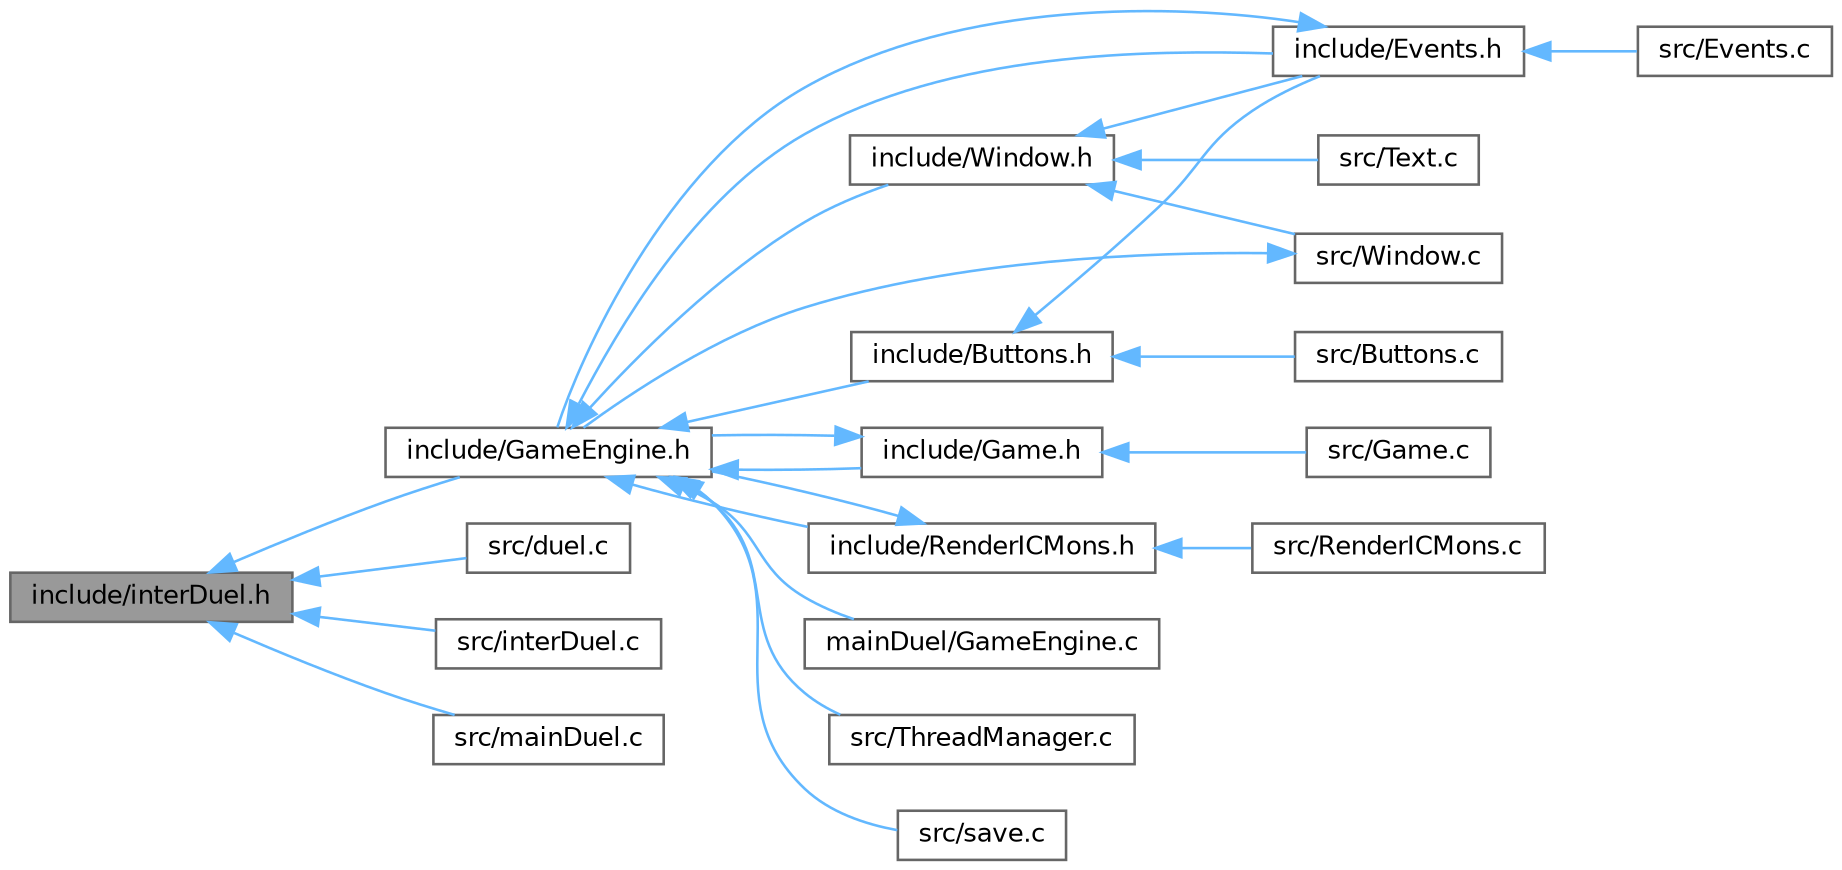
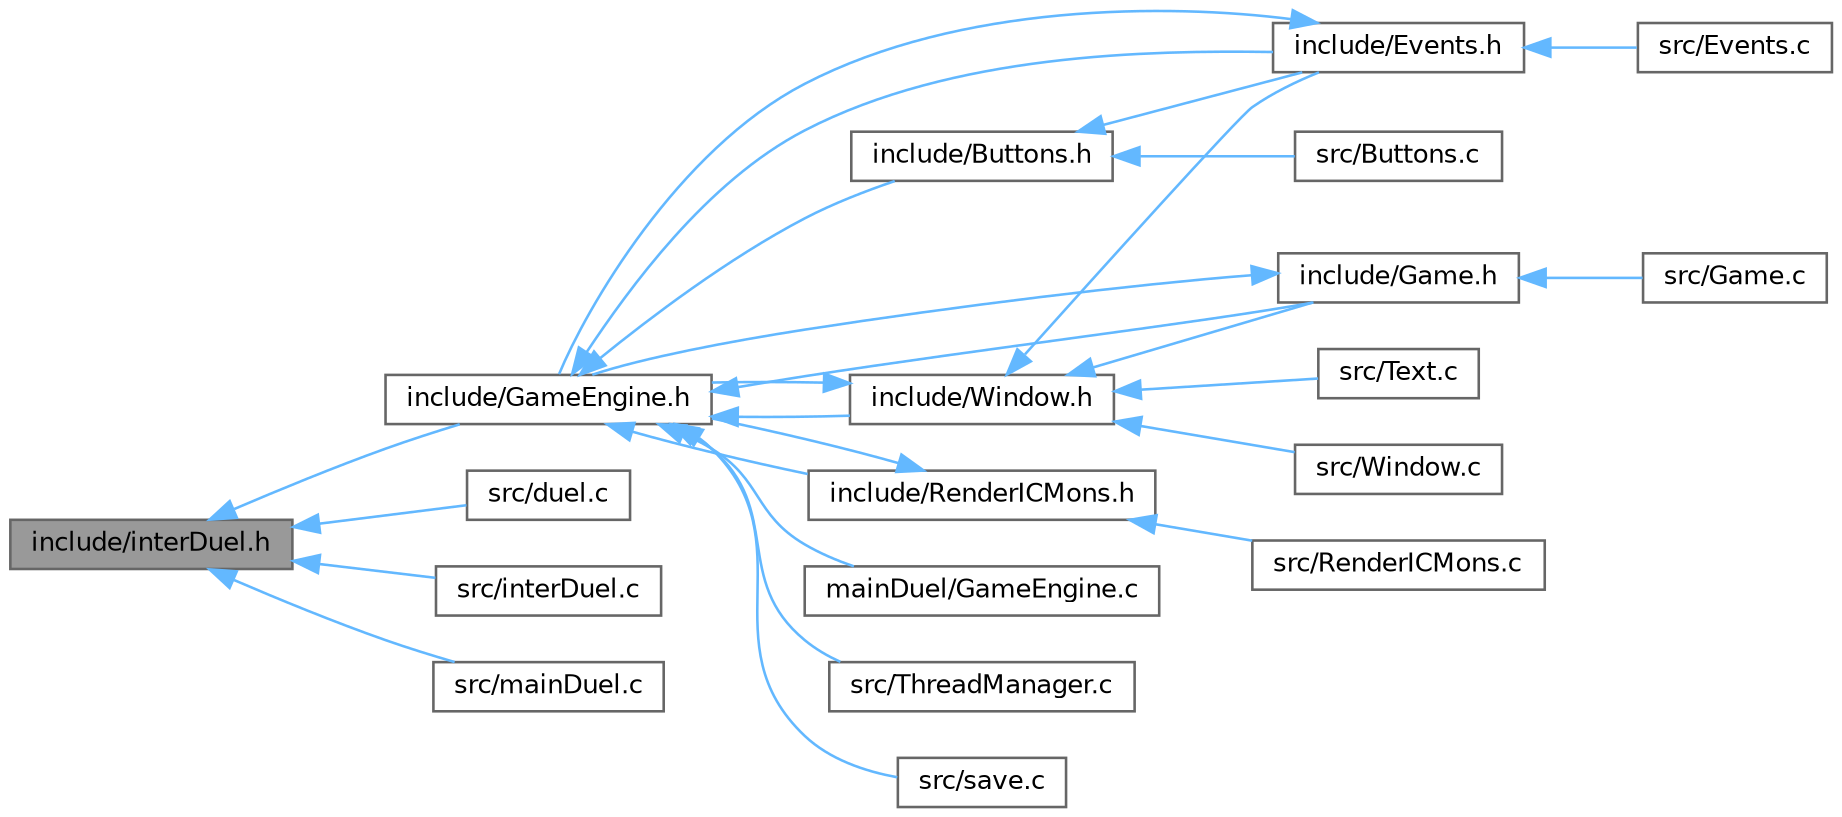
(909, 282) -> (768, 382)
none -> (1197, 337)
